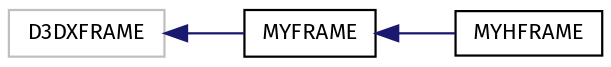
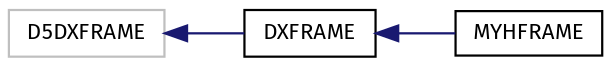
(87, 33) -> (87, 33)
(310, 33) -> (310, 33)
